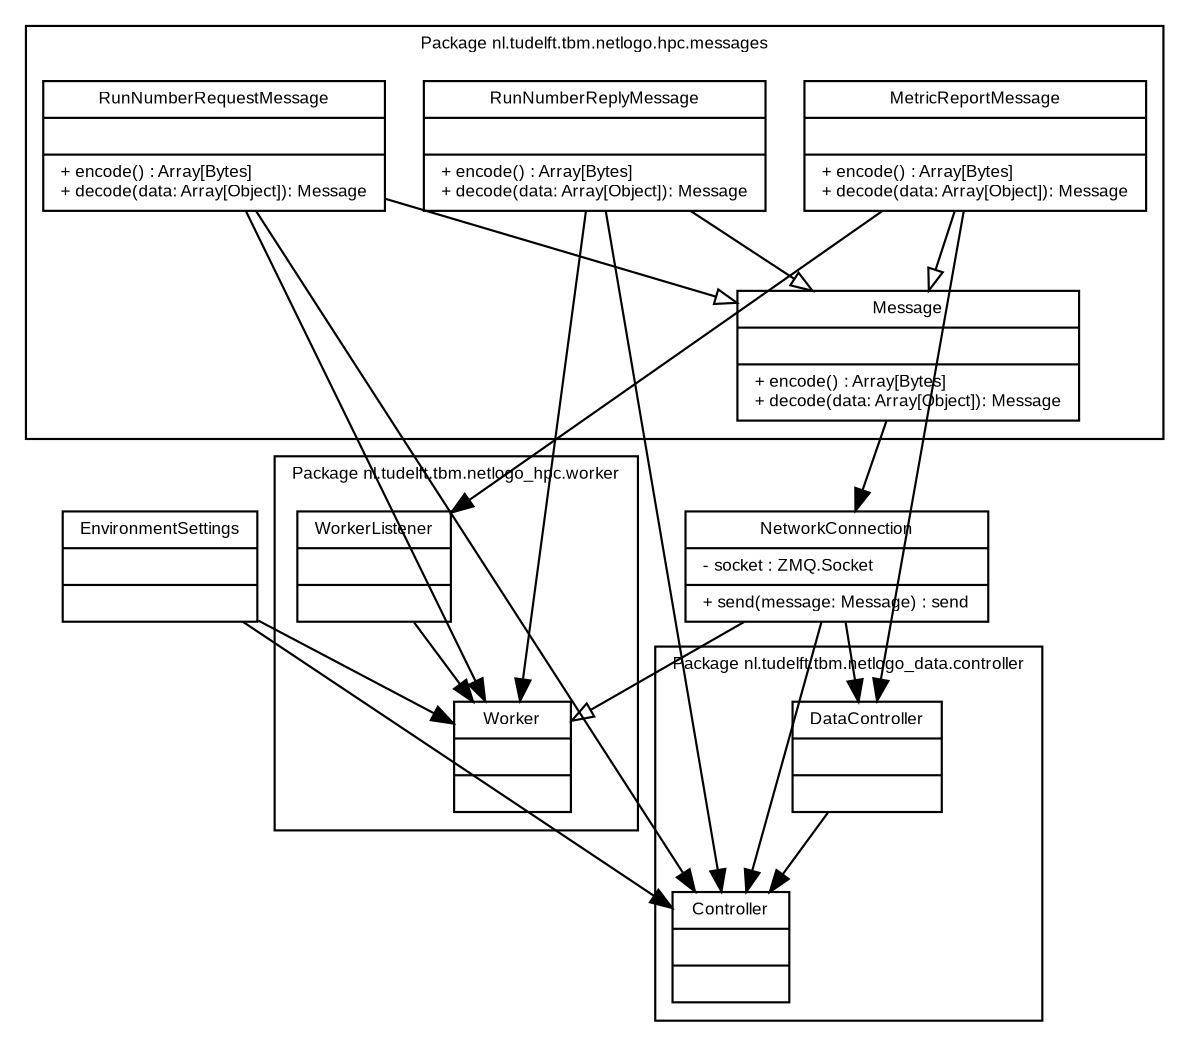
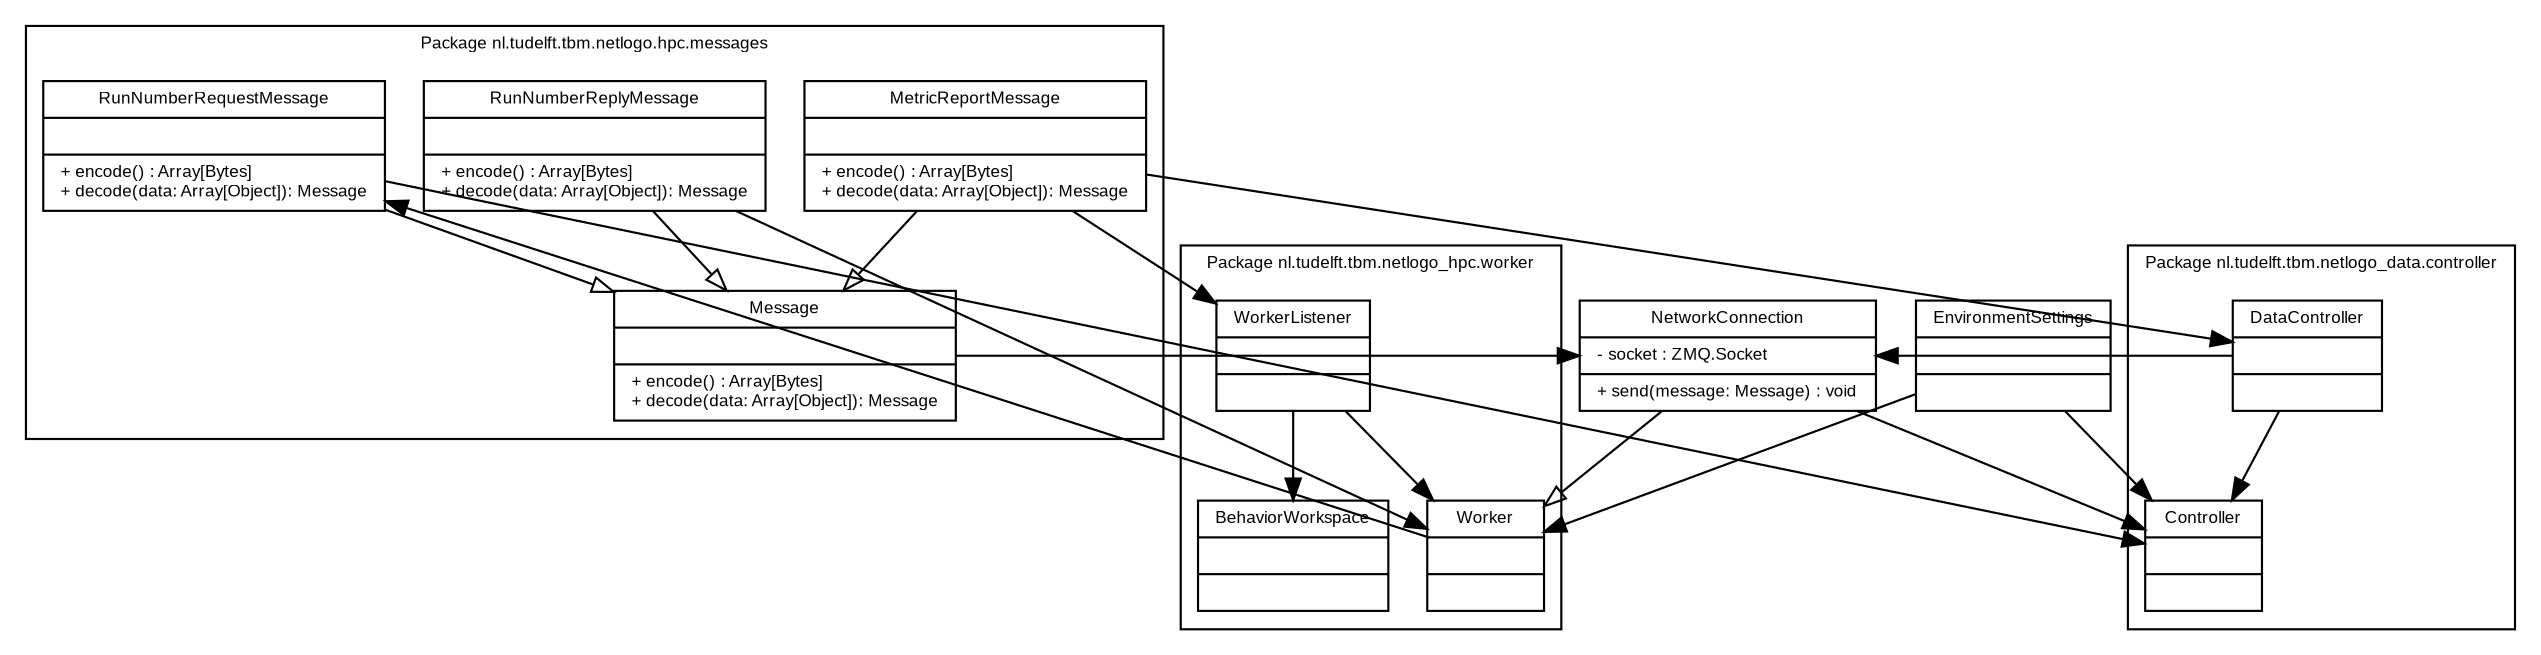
(349, 423) -> (917, 372)
(662, 540) -> none
none -> (1293, 556)
(837, 602) -> (1728, 391)
(852, 660) -> (2065, 356)
